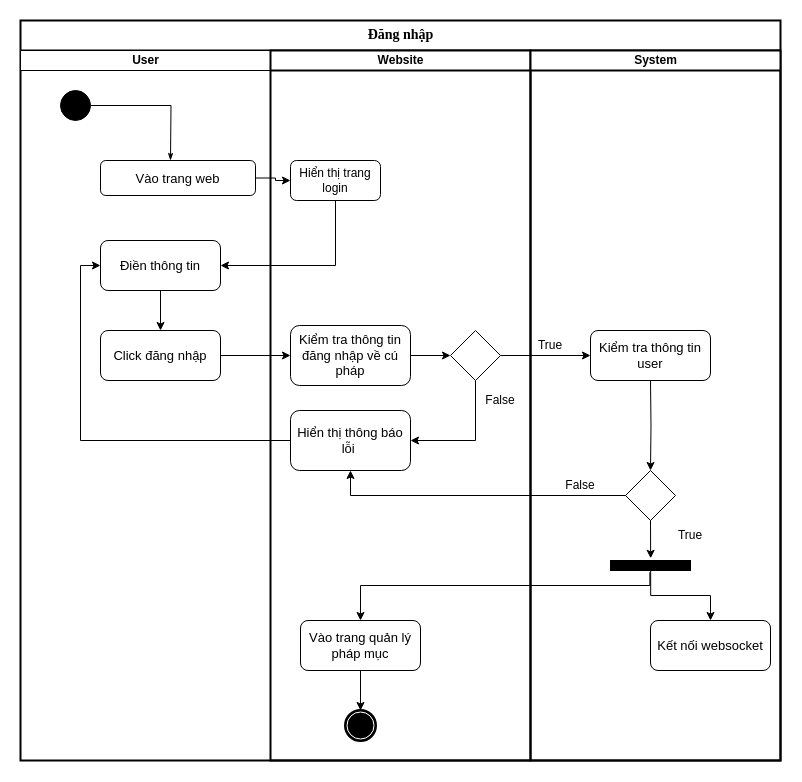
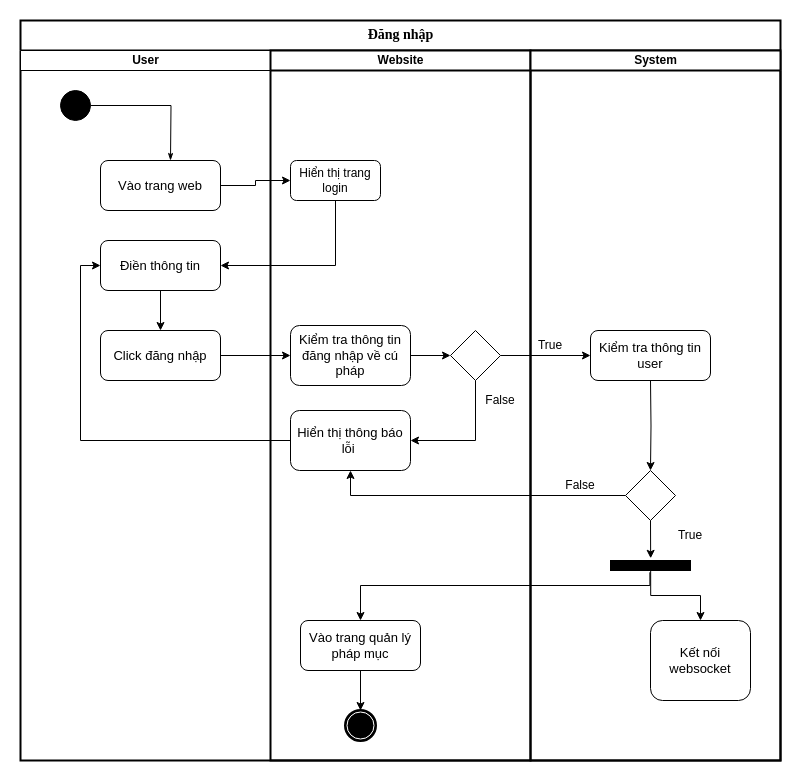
(178, 178) -> (161, 186)
(711, 646) -> (701, 661)
